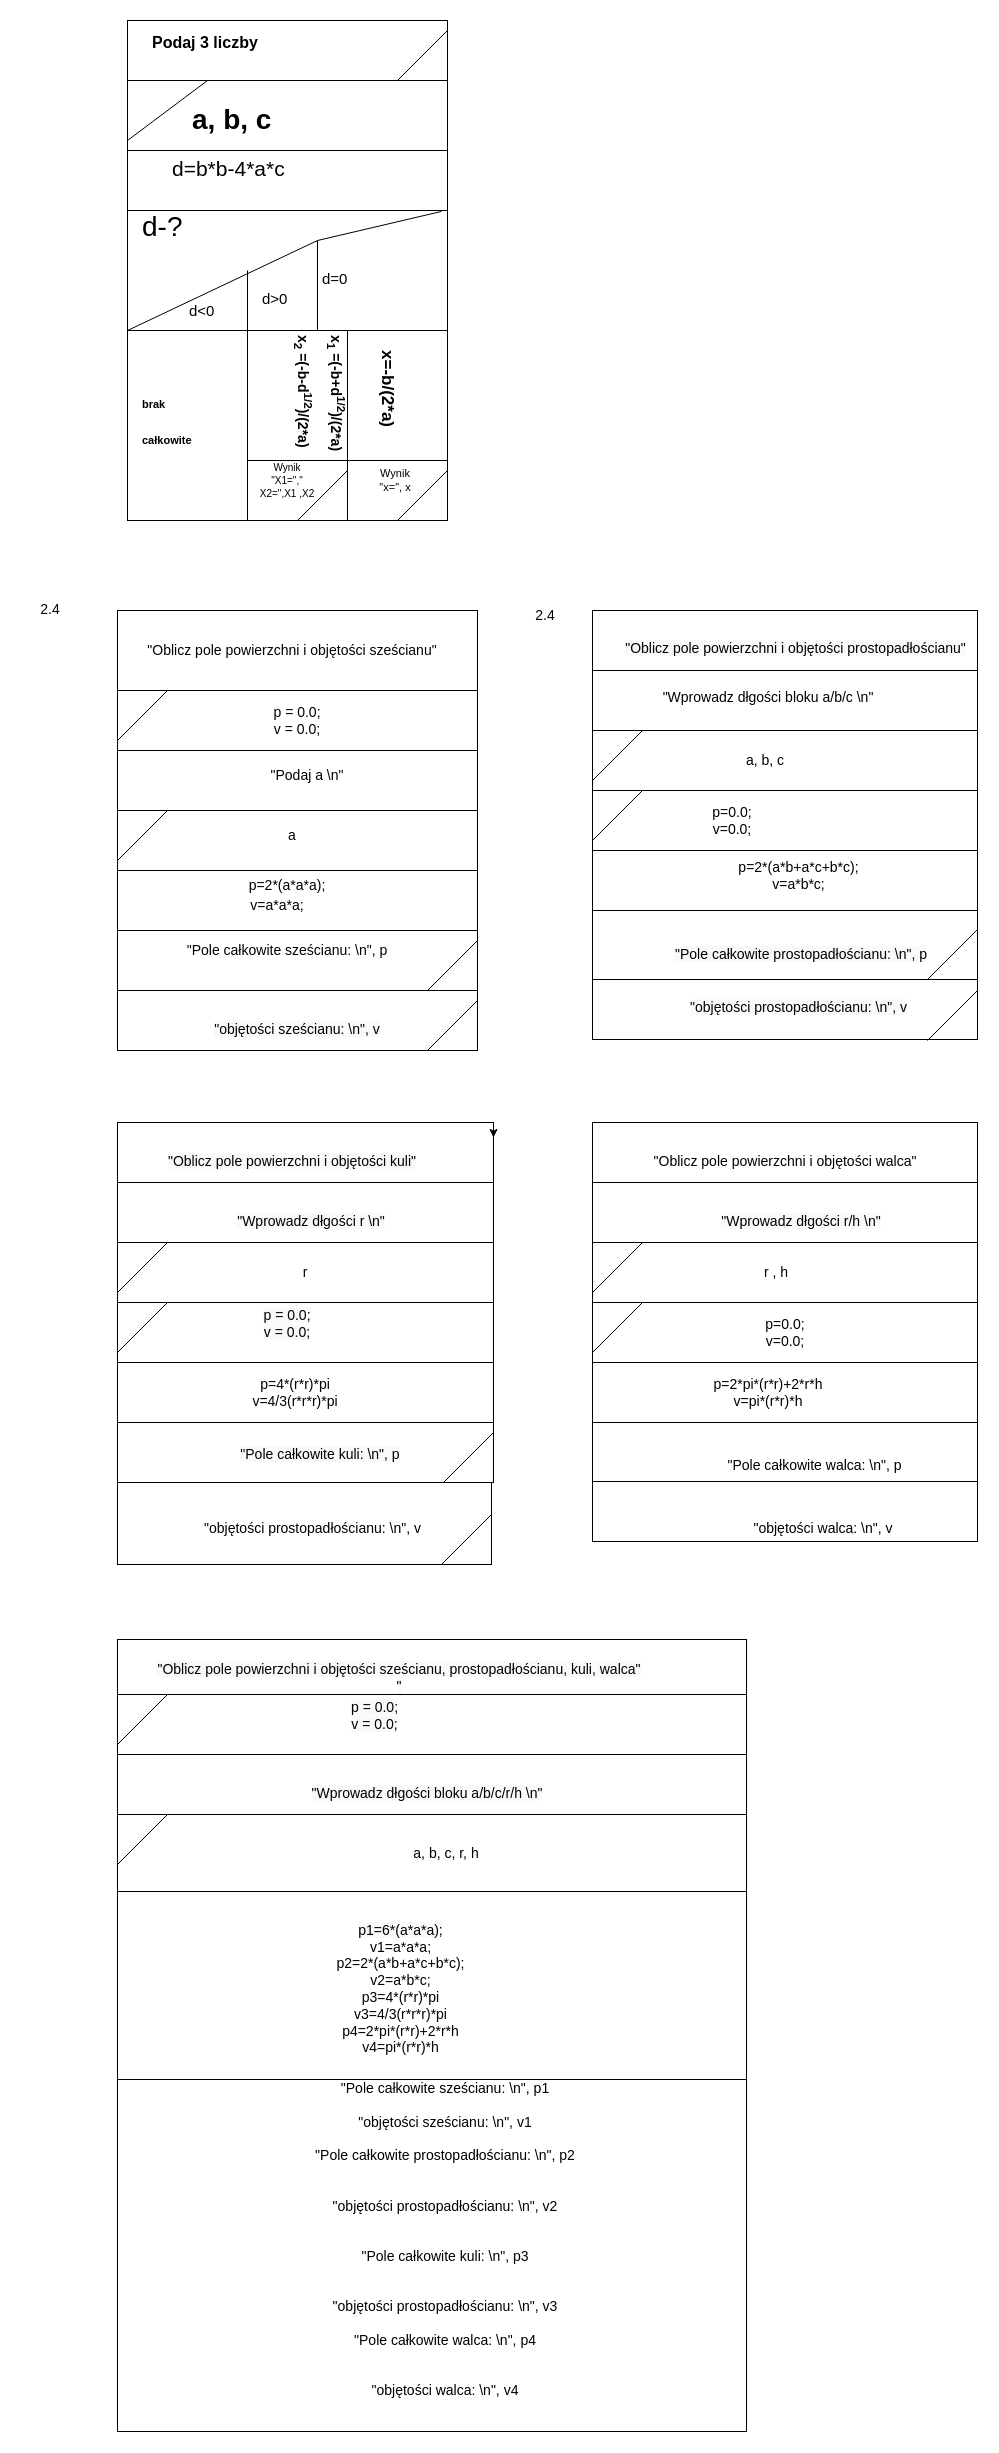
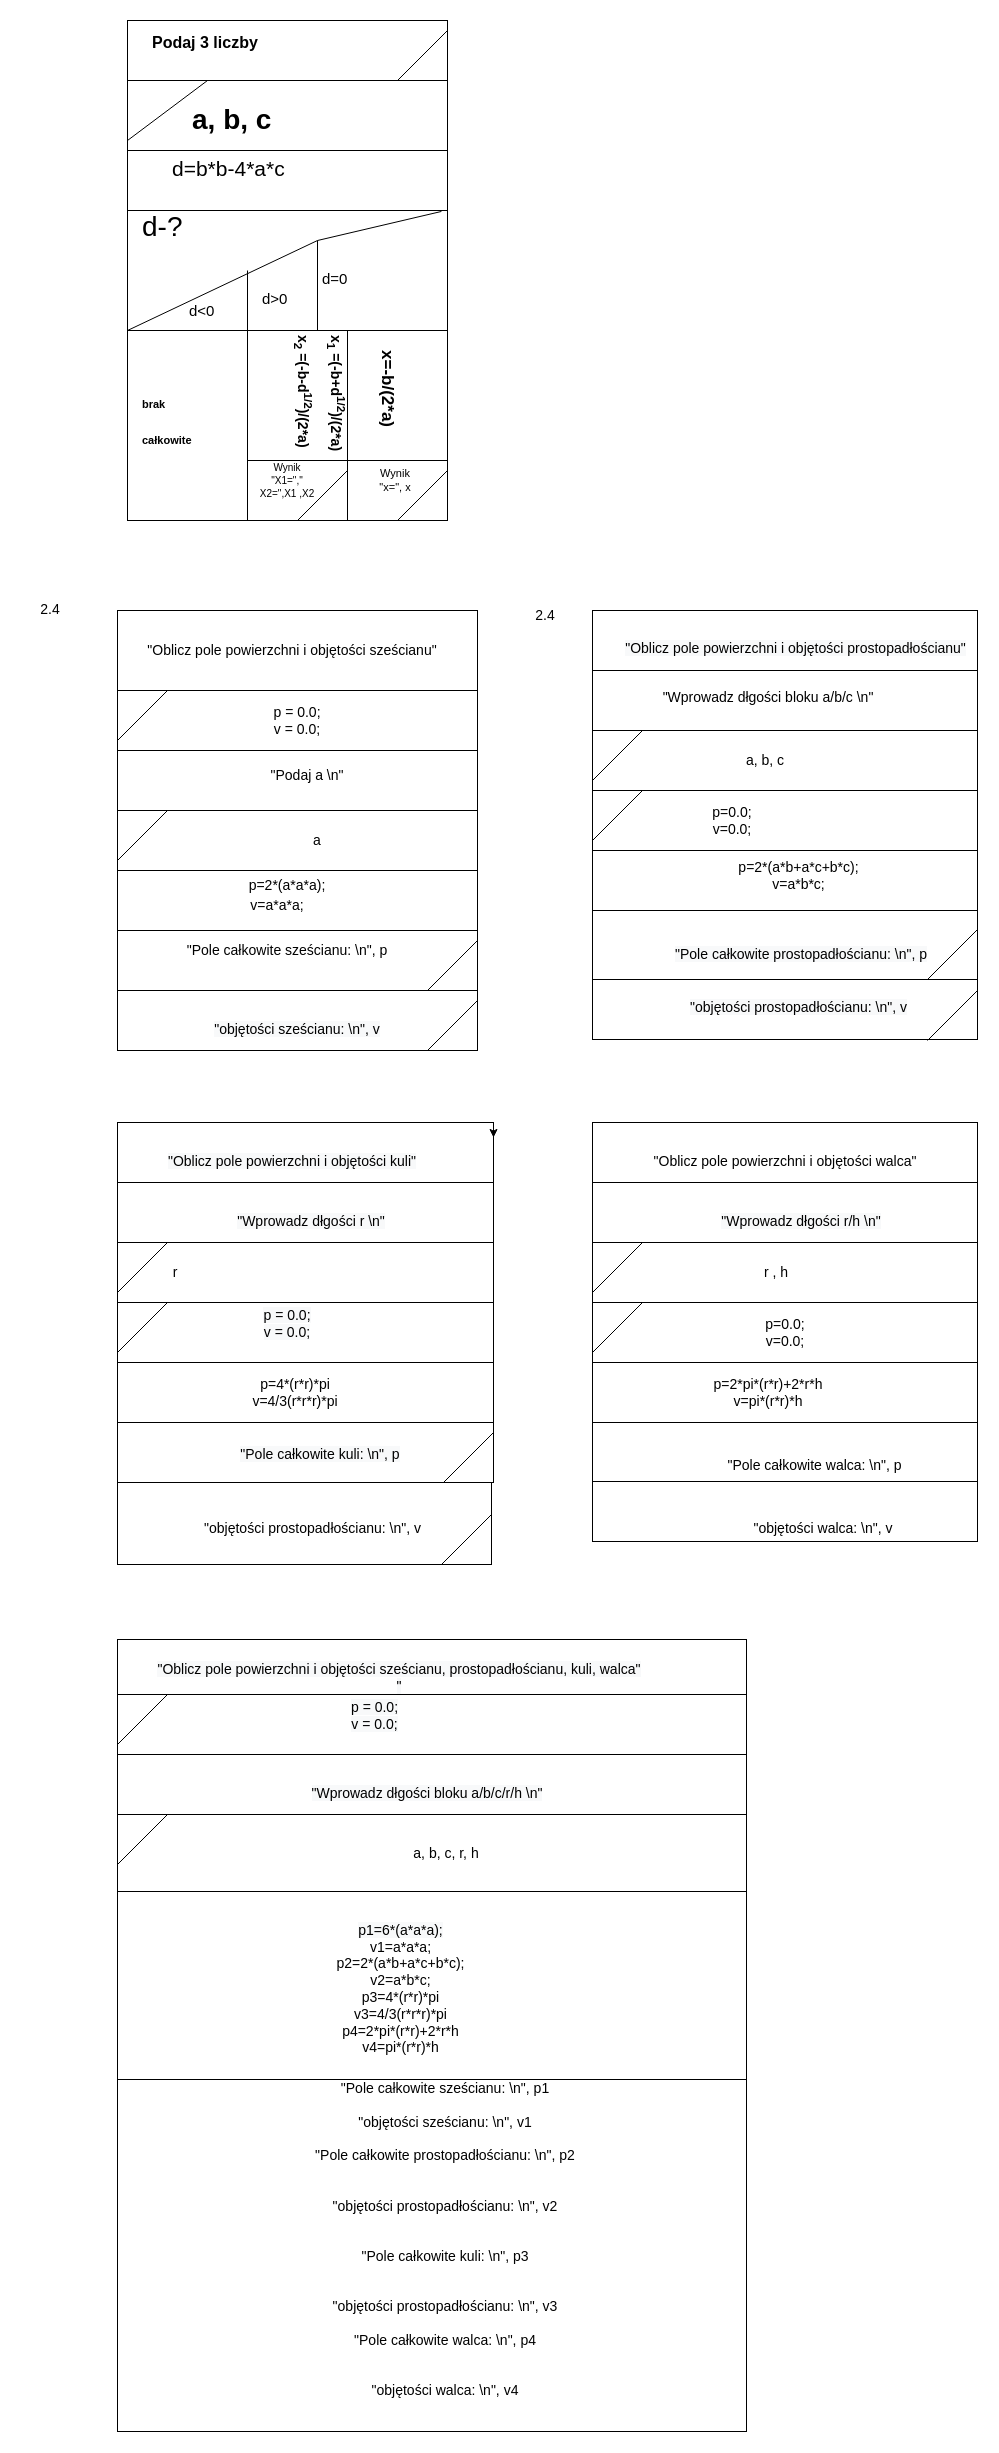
(293, 836) -> (318, 841)
(306, 1273) -> (176, 1273)
